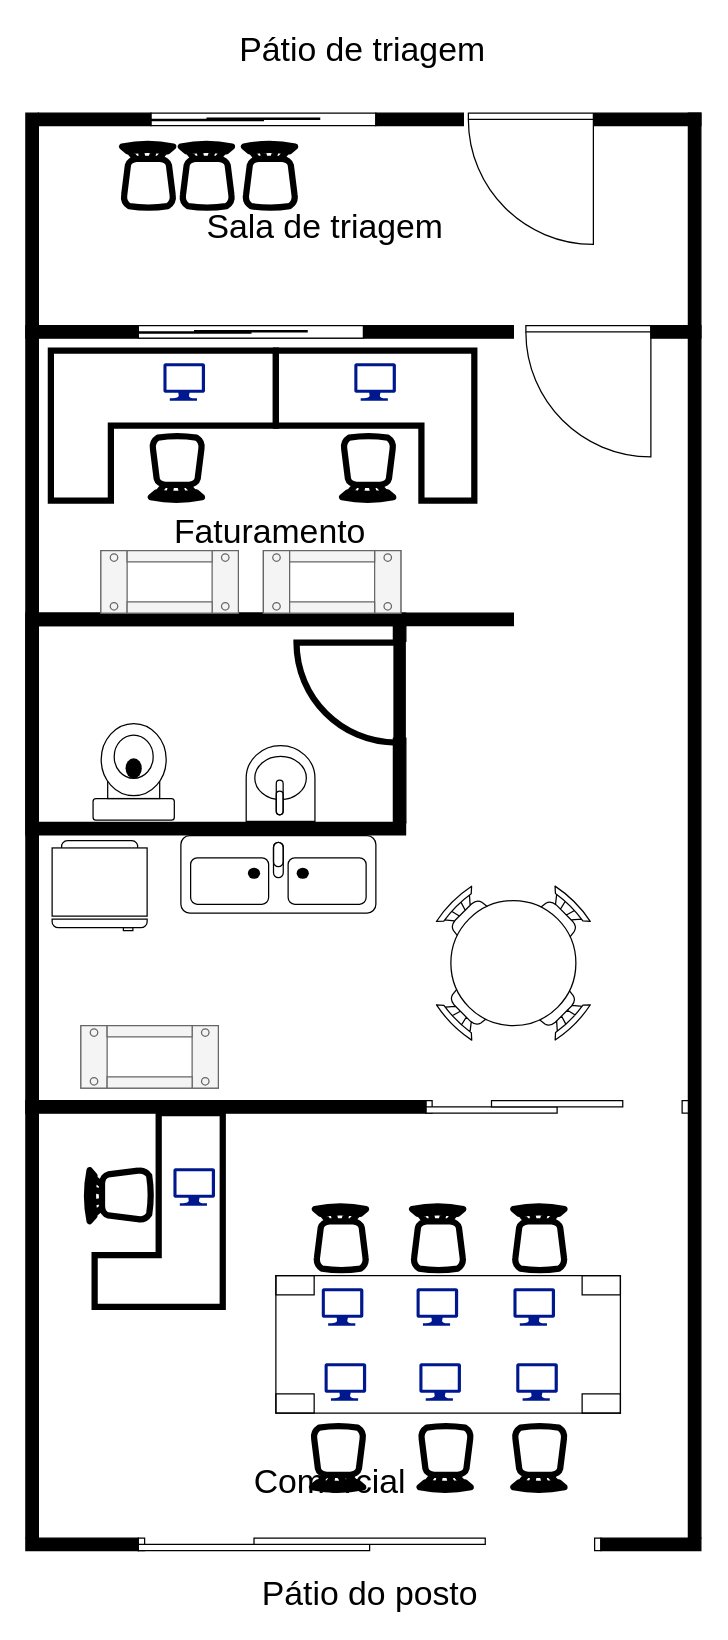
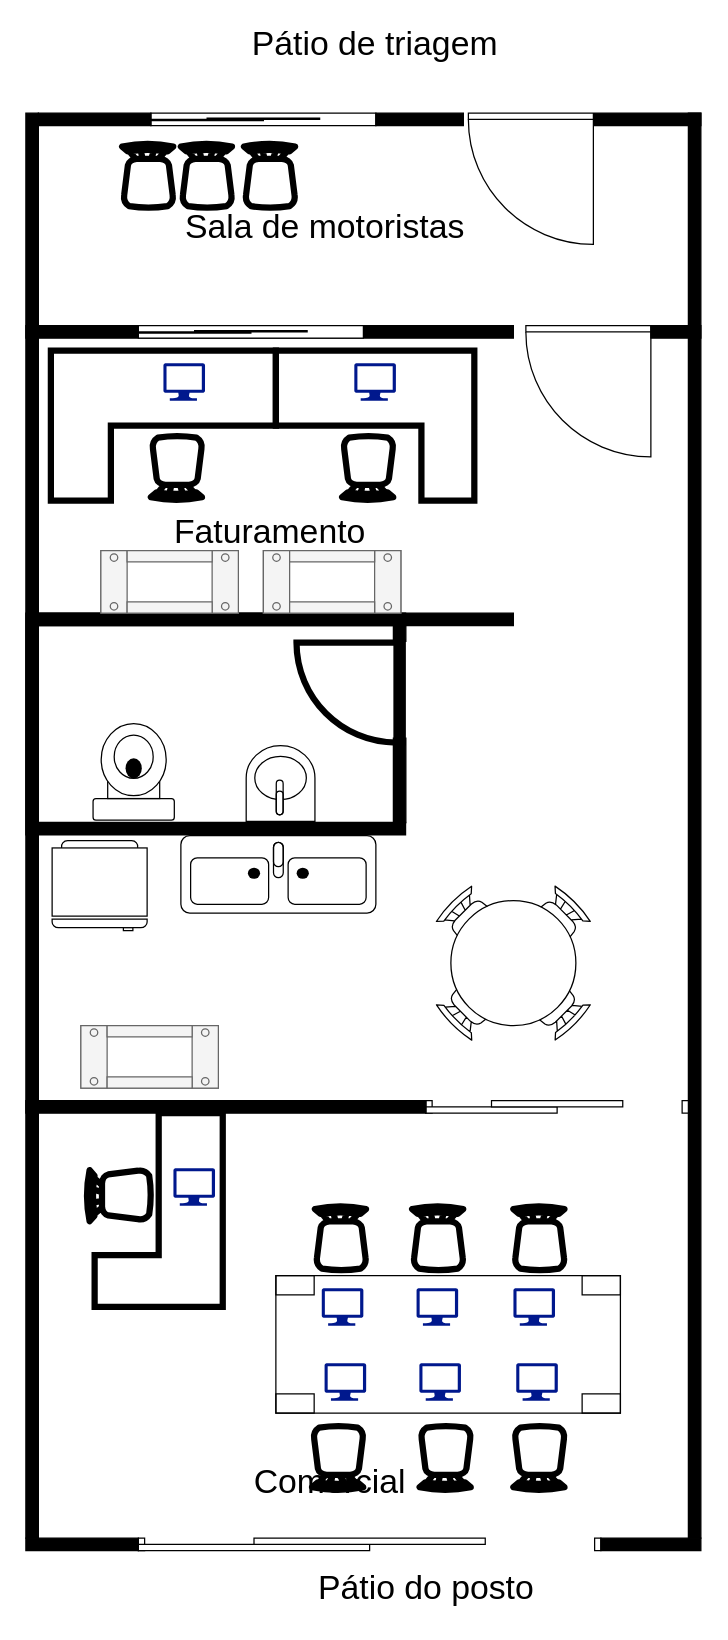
(362, 51) -> (375, 44)
(325, 227) -> (325, 227)
(369, 1594) -> (426, 1588)
